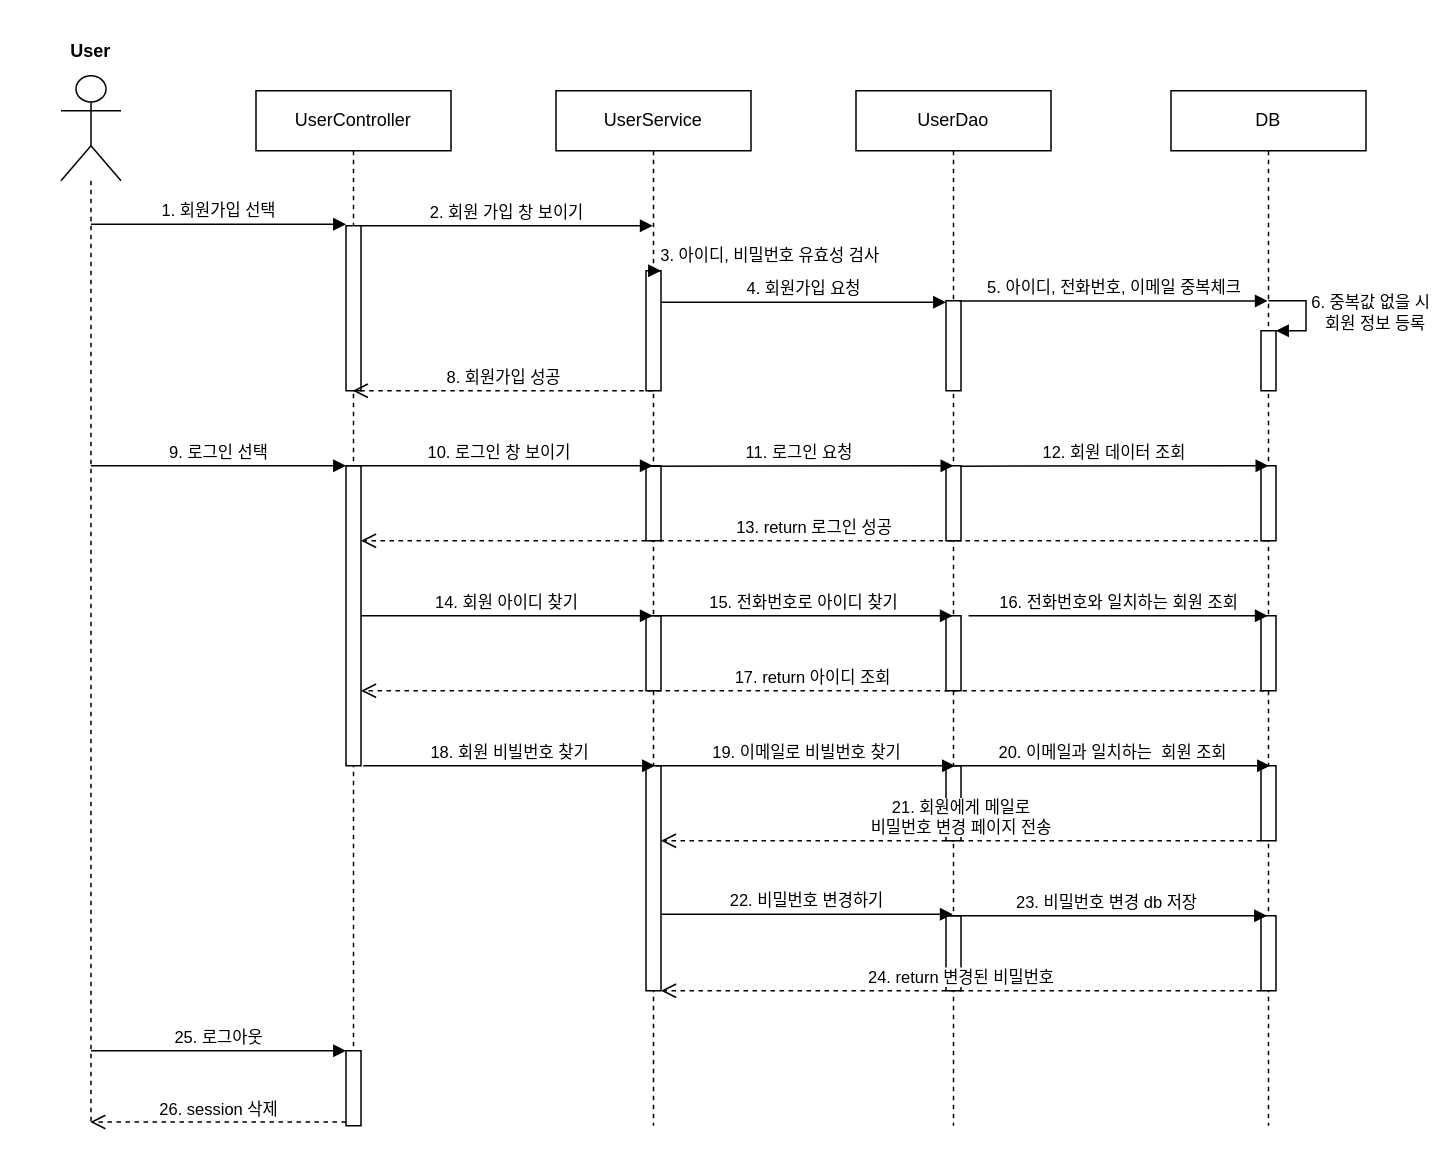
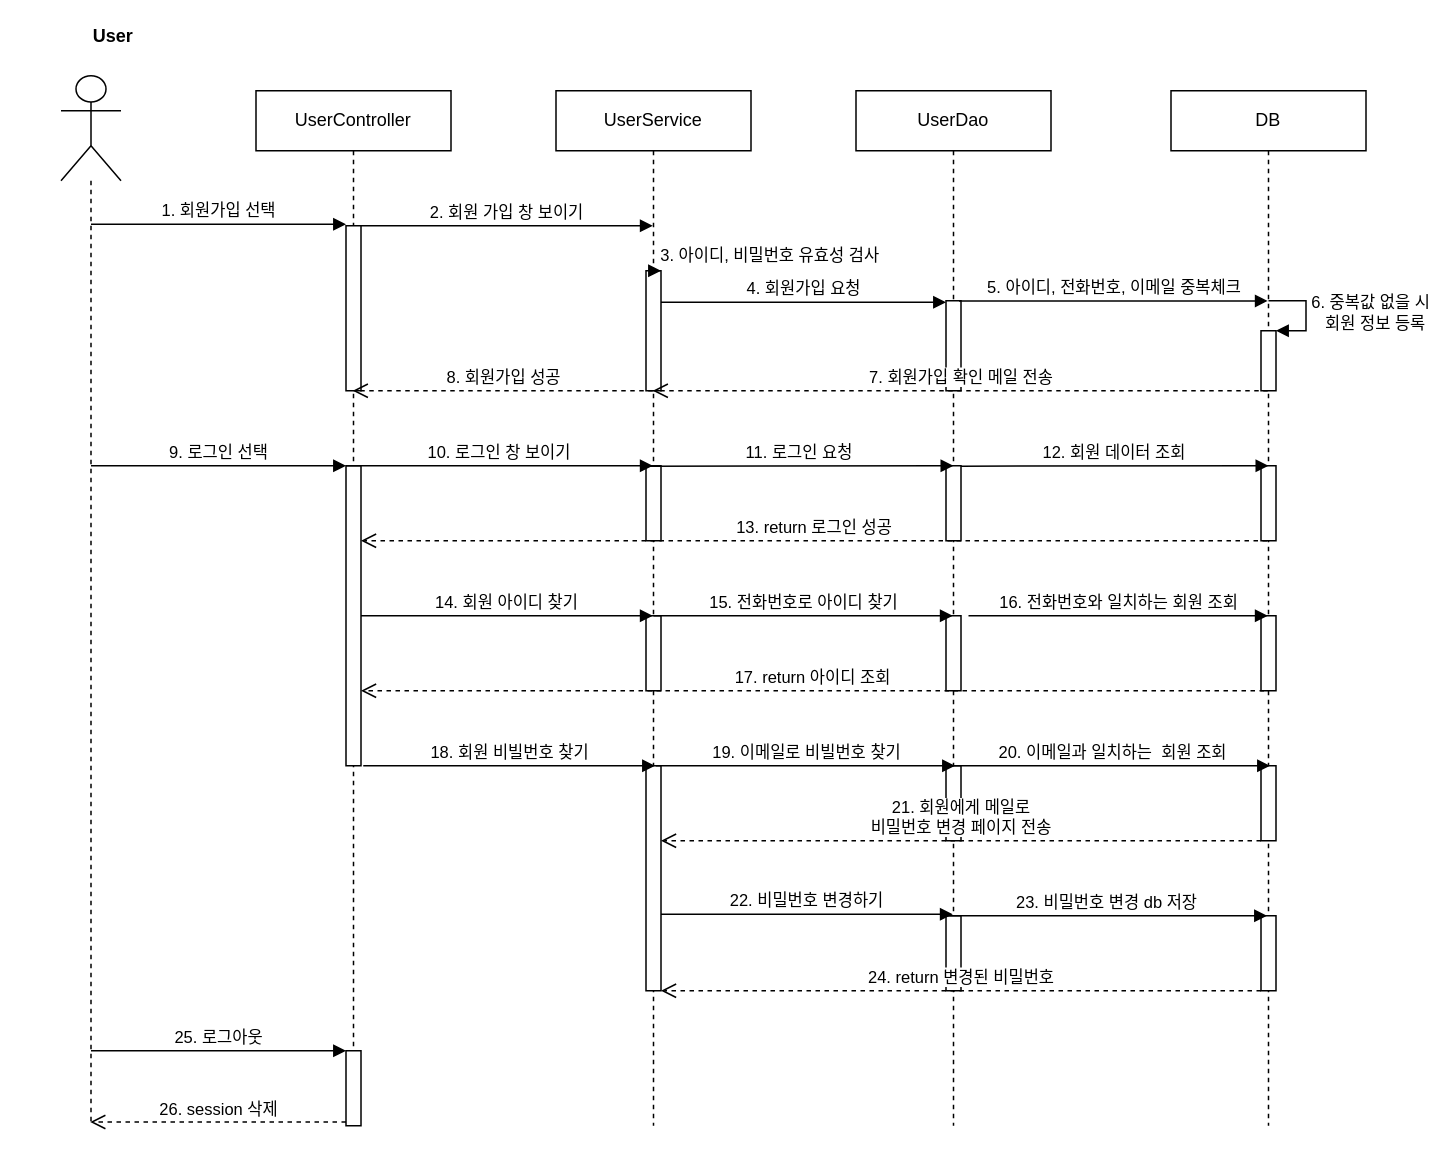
(91, 50) -> (113, 35)
none -> (1113, 391)
